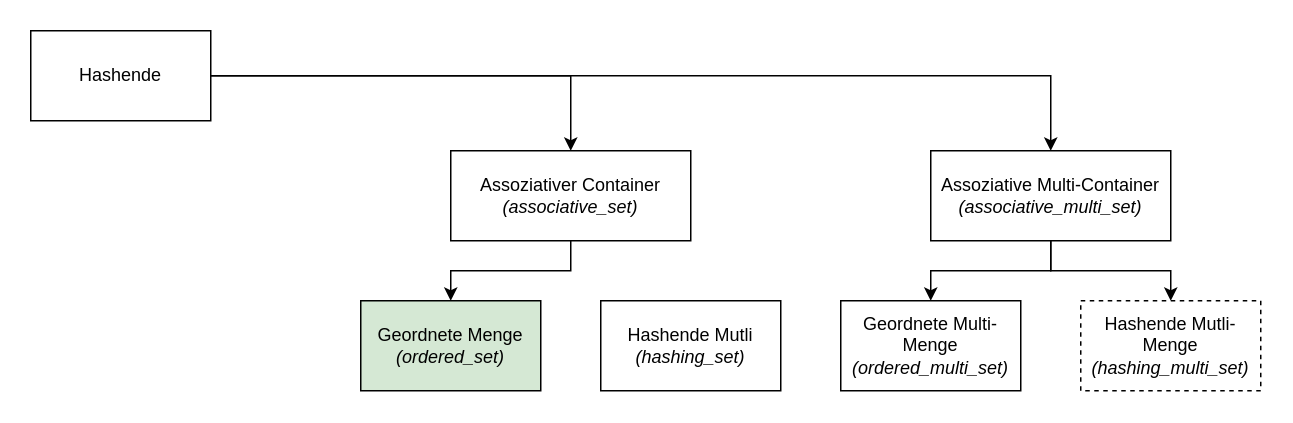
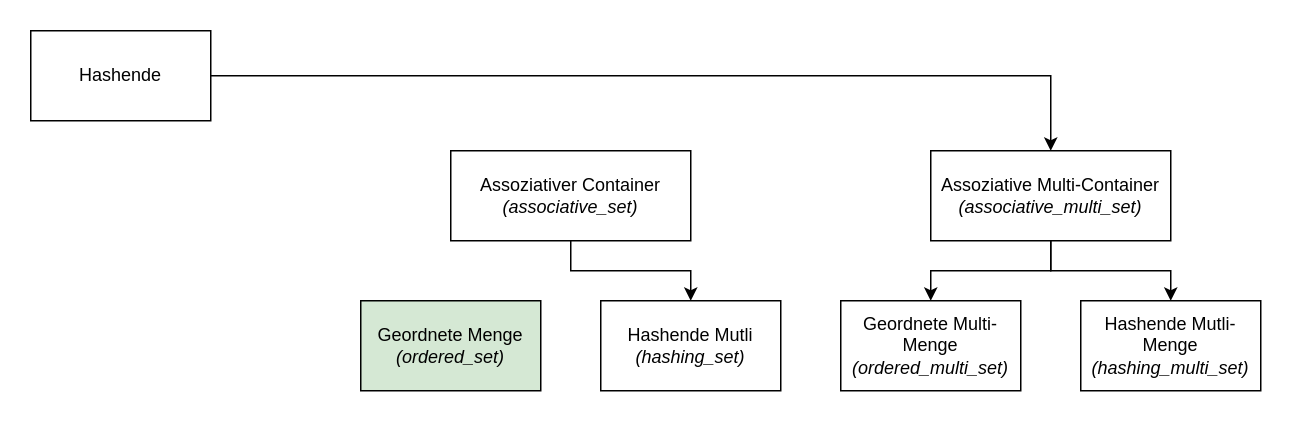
(571, 109) -> none
(500, 271) -> none
none -> (641, 271)
(1171, 346) -> (1171, 346)
